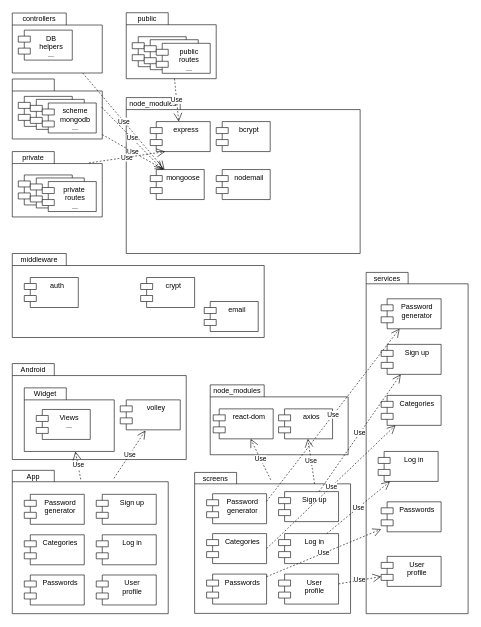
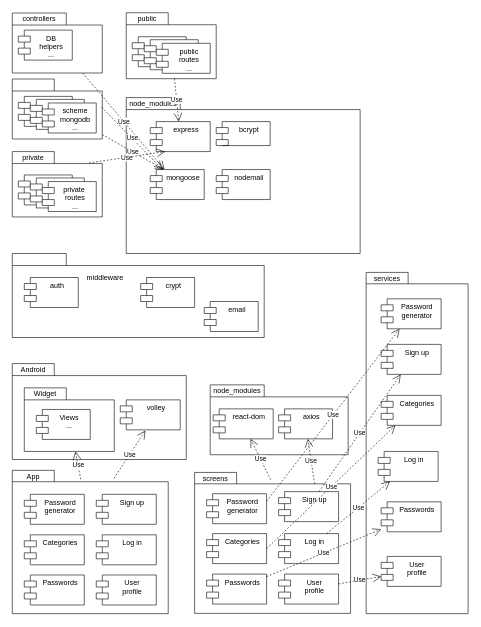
(243, 137) -> (243, 134)
(39, 260) -> (105, 278)
